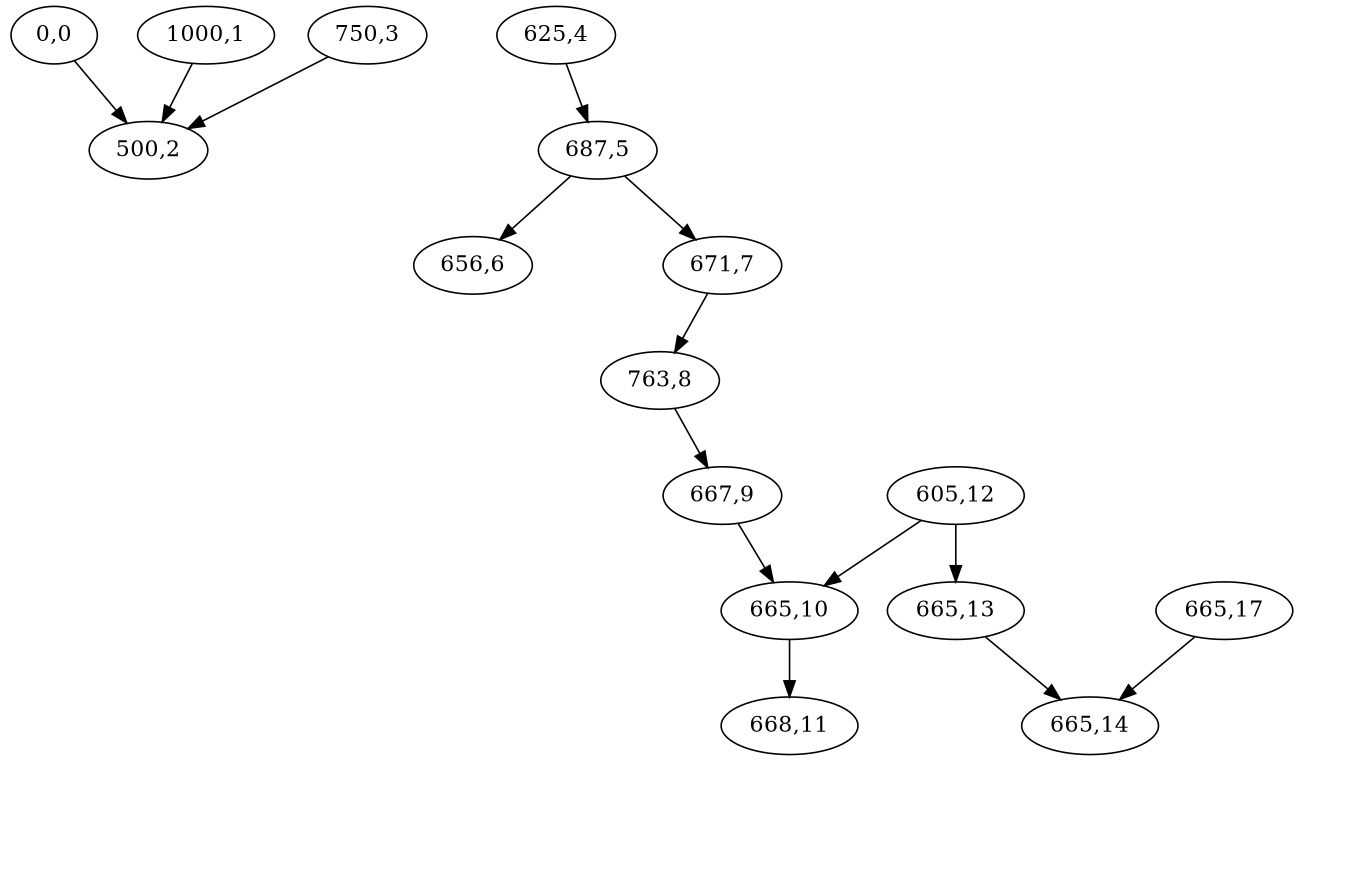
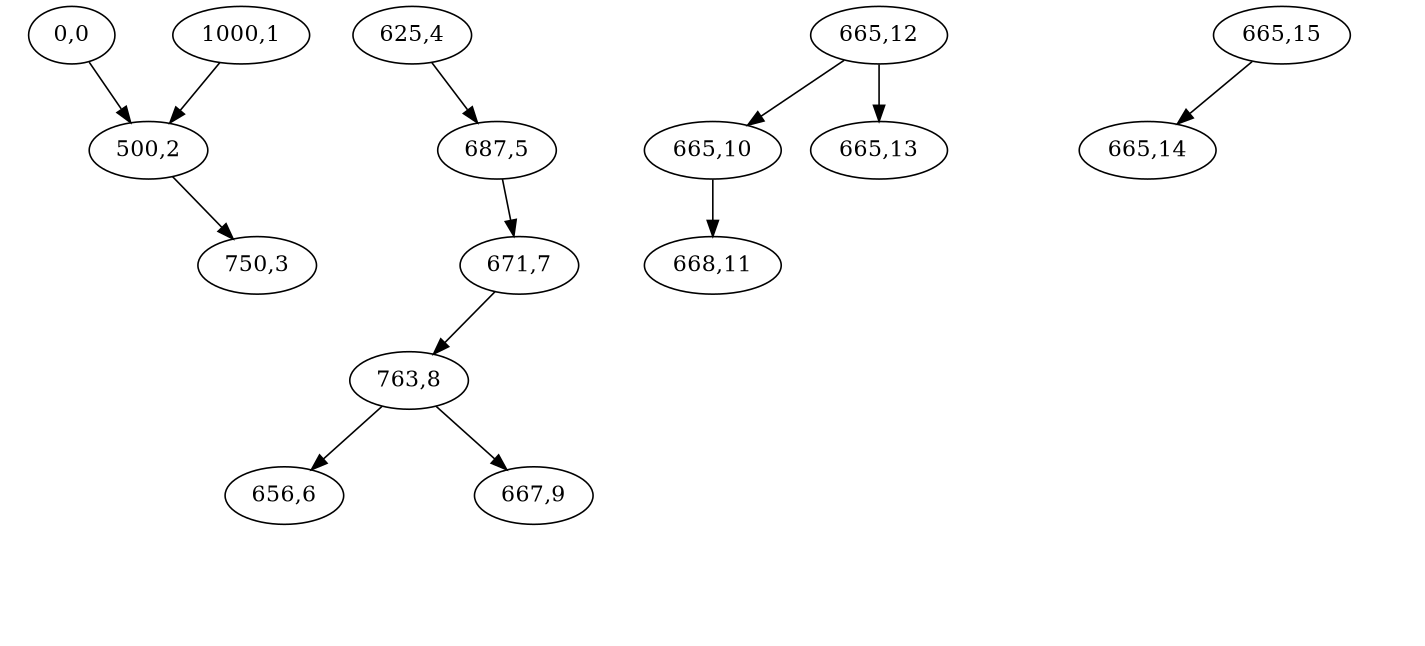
(265, 89) -> (197, 202)
(541, 202) -> (353, 433)
(956, 496) -> (879, 35)
(752, 546) -> none
(1224, 611) -> (1282, 35)
(1017, 663) -> none
